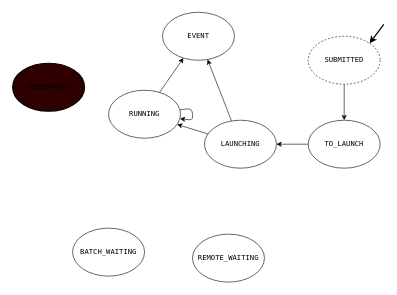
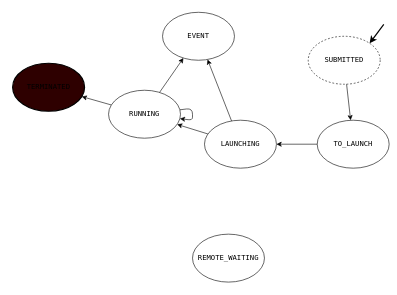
none -> (98, 101)
(344, 144) -> (353, 144)
(108, 252) -> none
